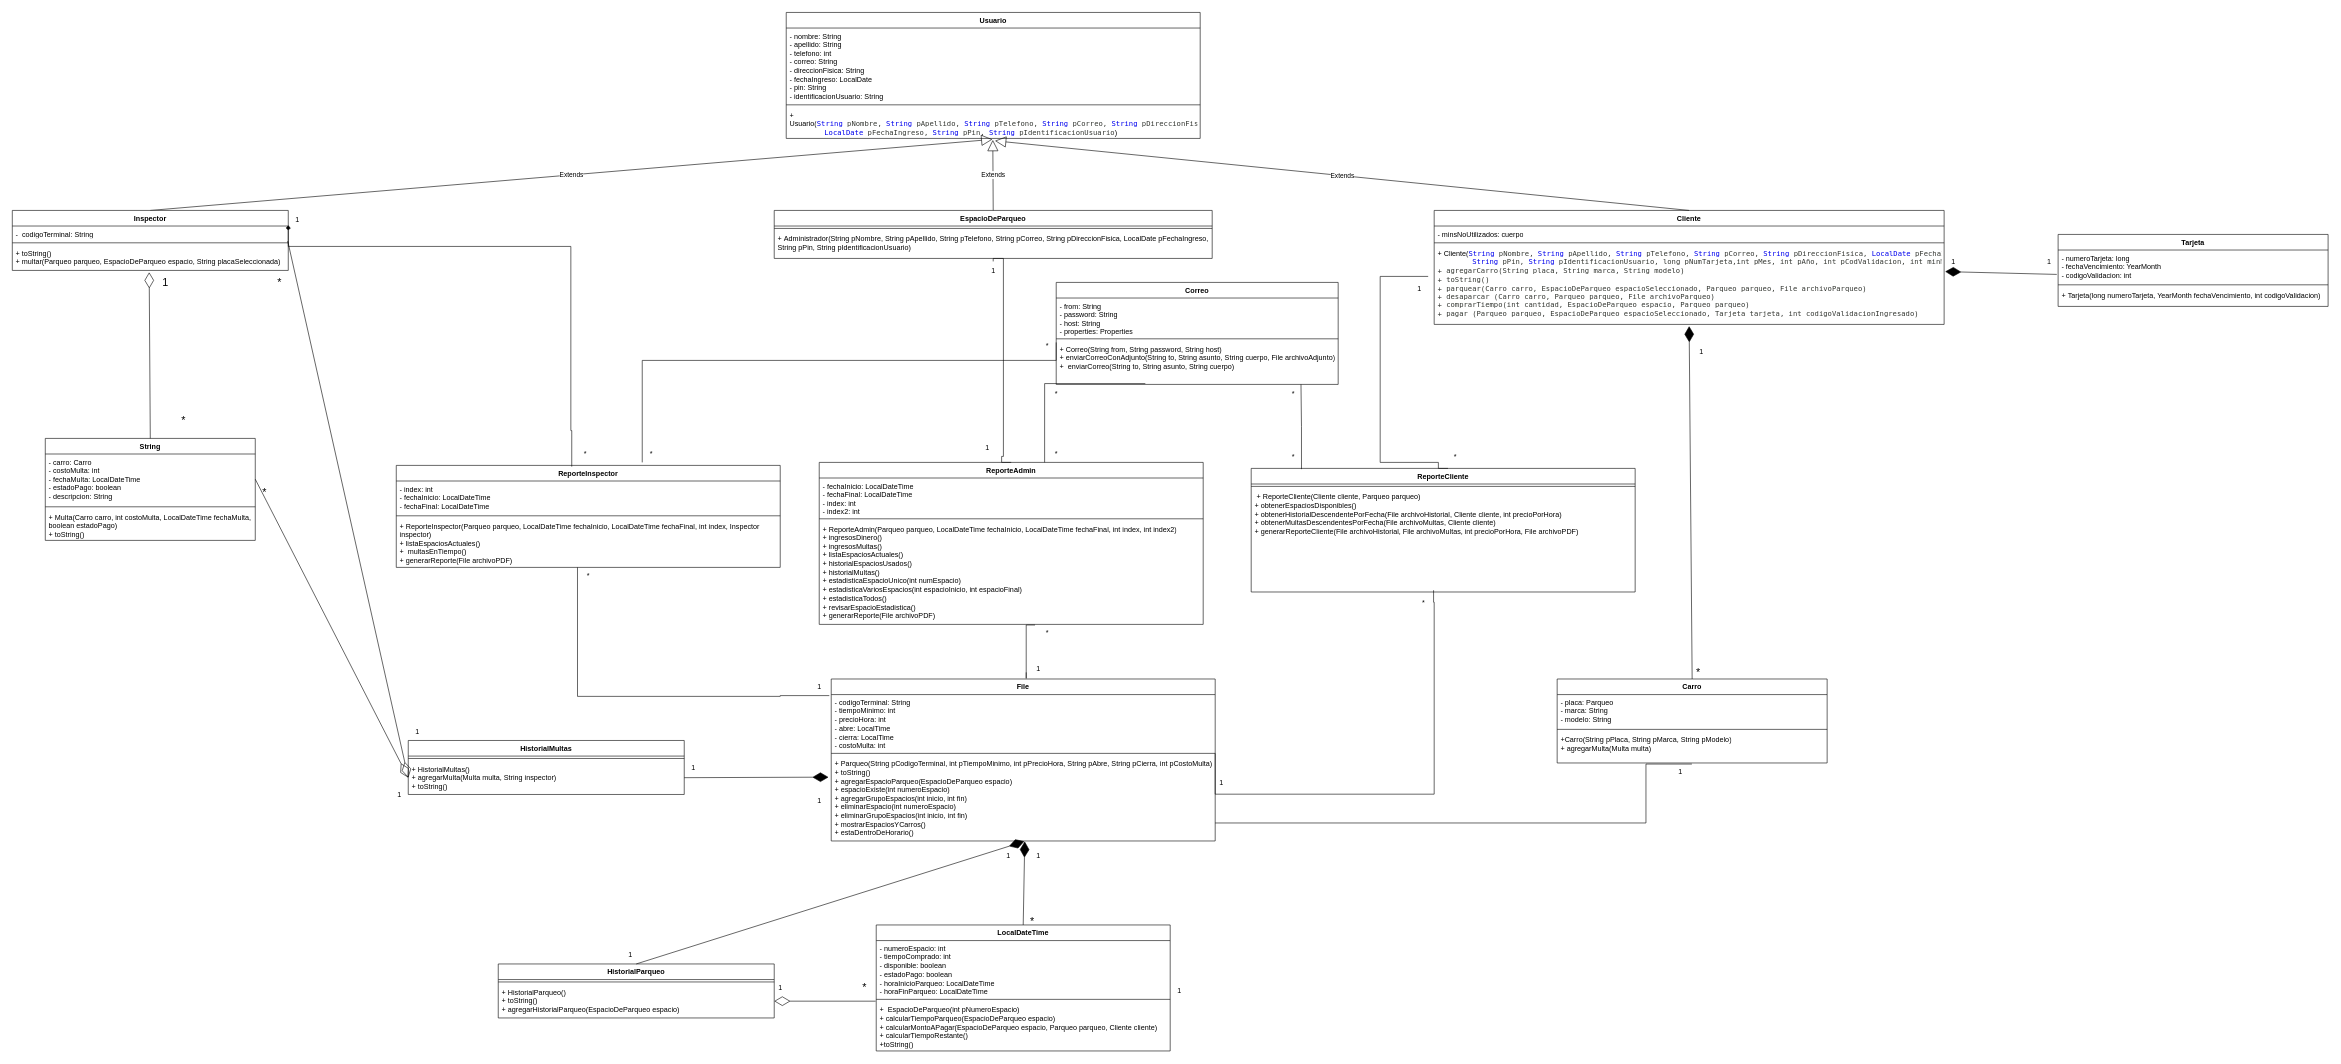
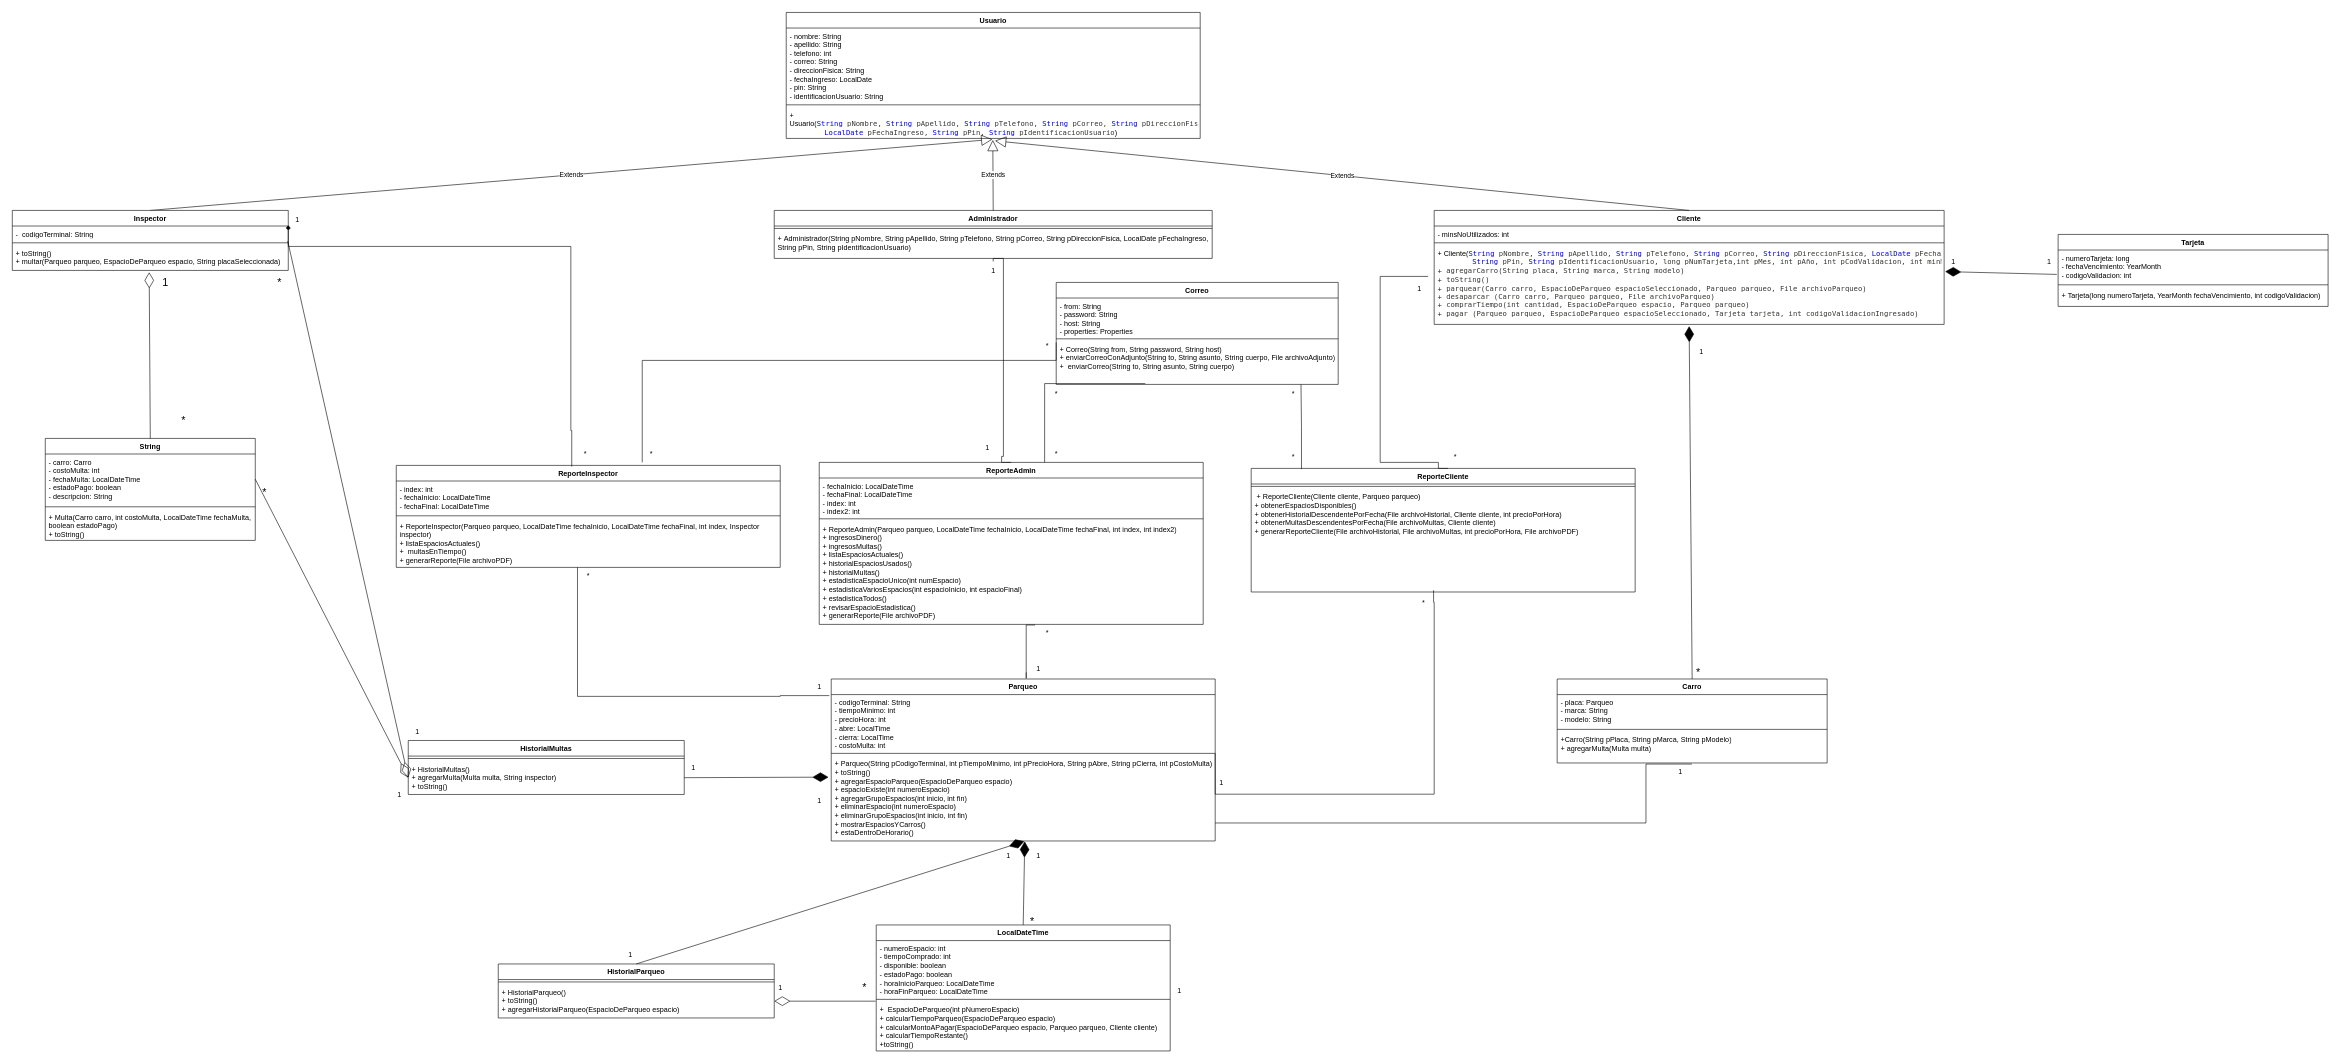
(993, 219) -> (993, 219)
(1484, 234) -> (1477, 234)
(1023, 687) -> (1023, 687)
